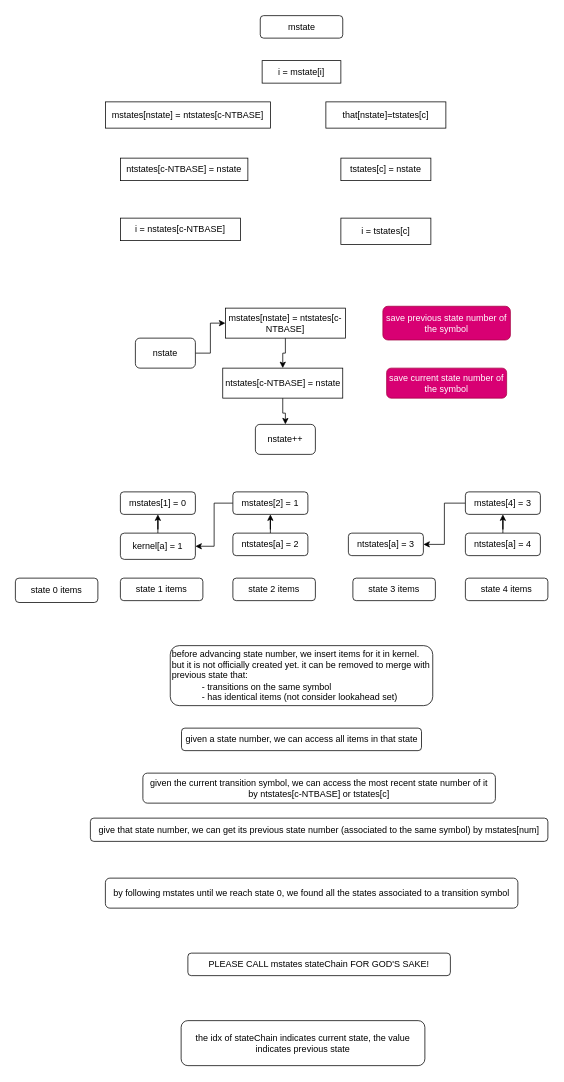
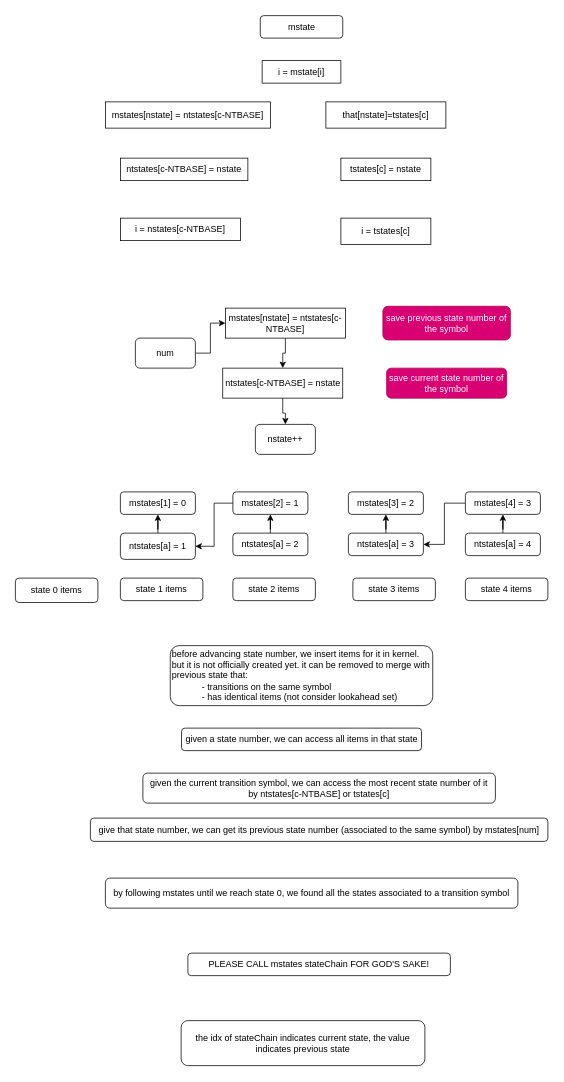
(165, 353) -> (165, 353)
none -> (386, 503)
none -> (386, 522)
(158, 546) -> (158, 546)
